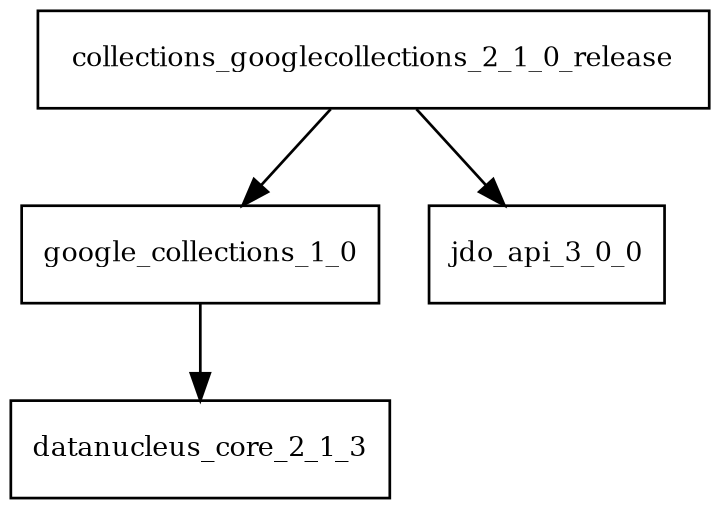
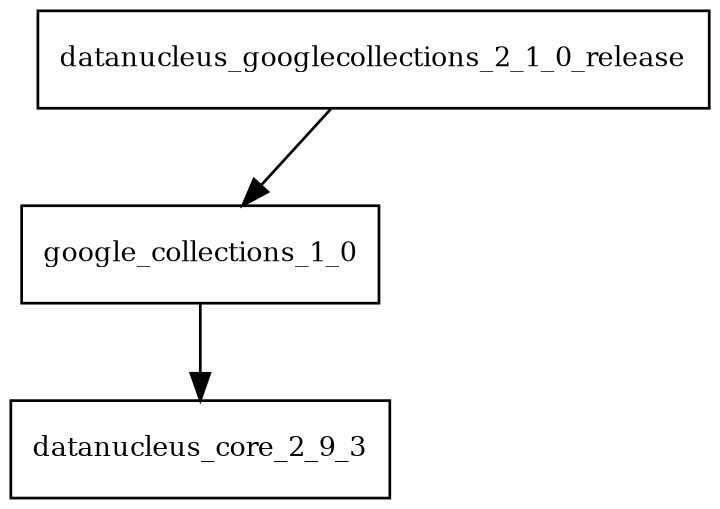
(374, 60) -> (374, 60)
(547, 254) -> none
(200, 449) -> (200, 449)
